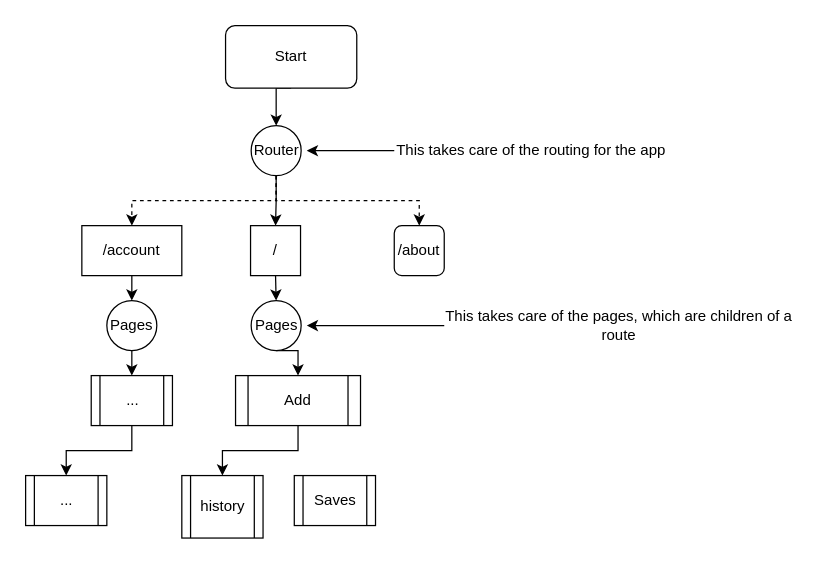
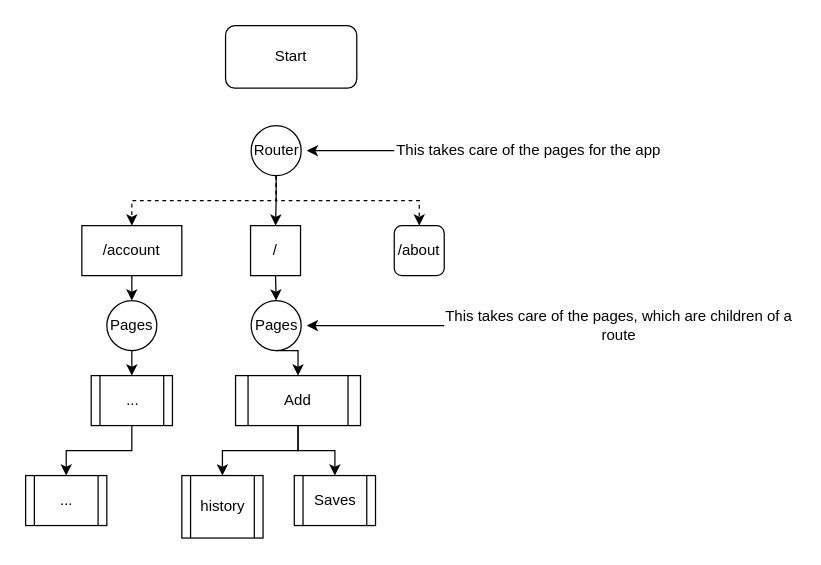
(276, 101) -> none
(539, 151) -> (539, 151)
none -> (326, 451)
